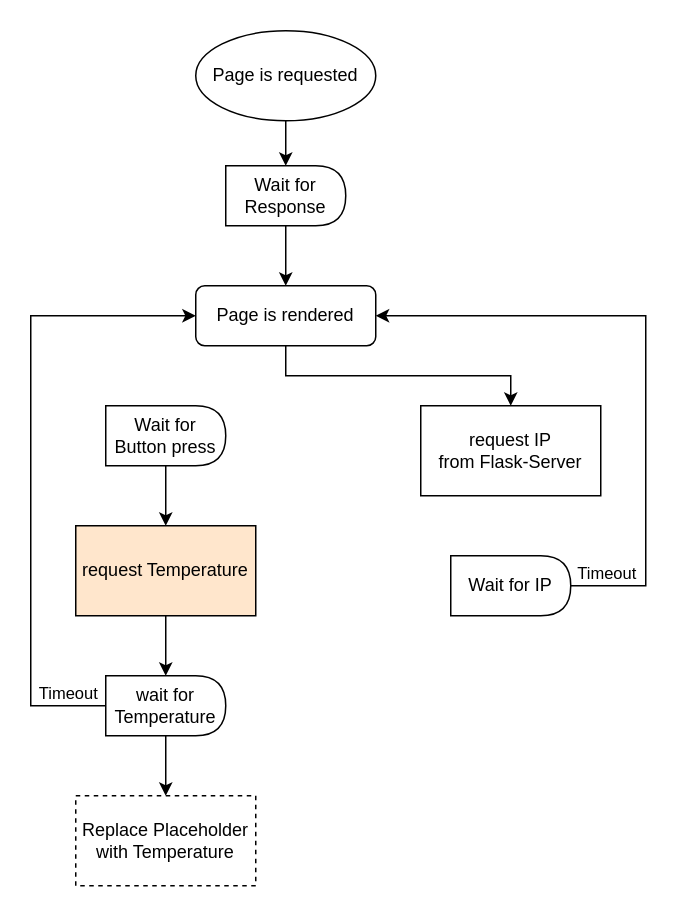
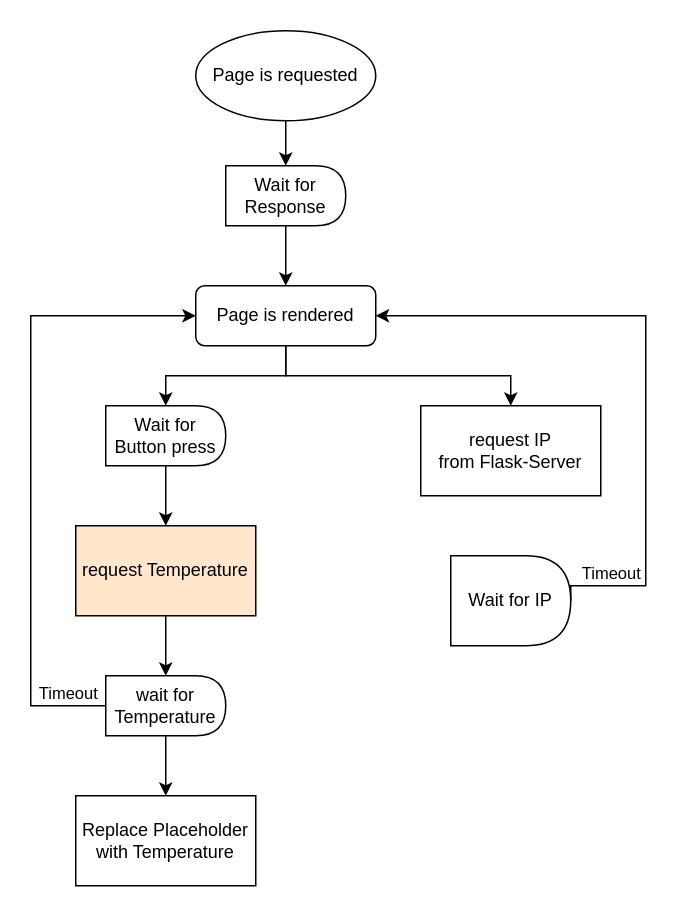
none -> (215, 376)
(511, 586) -> (511, 601)
(166, 841) -> (166, 841)
